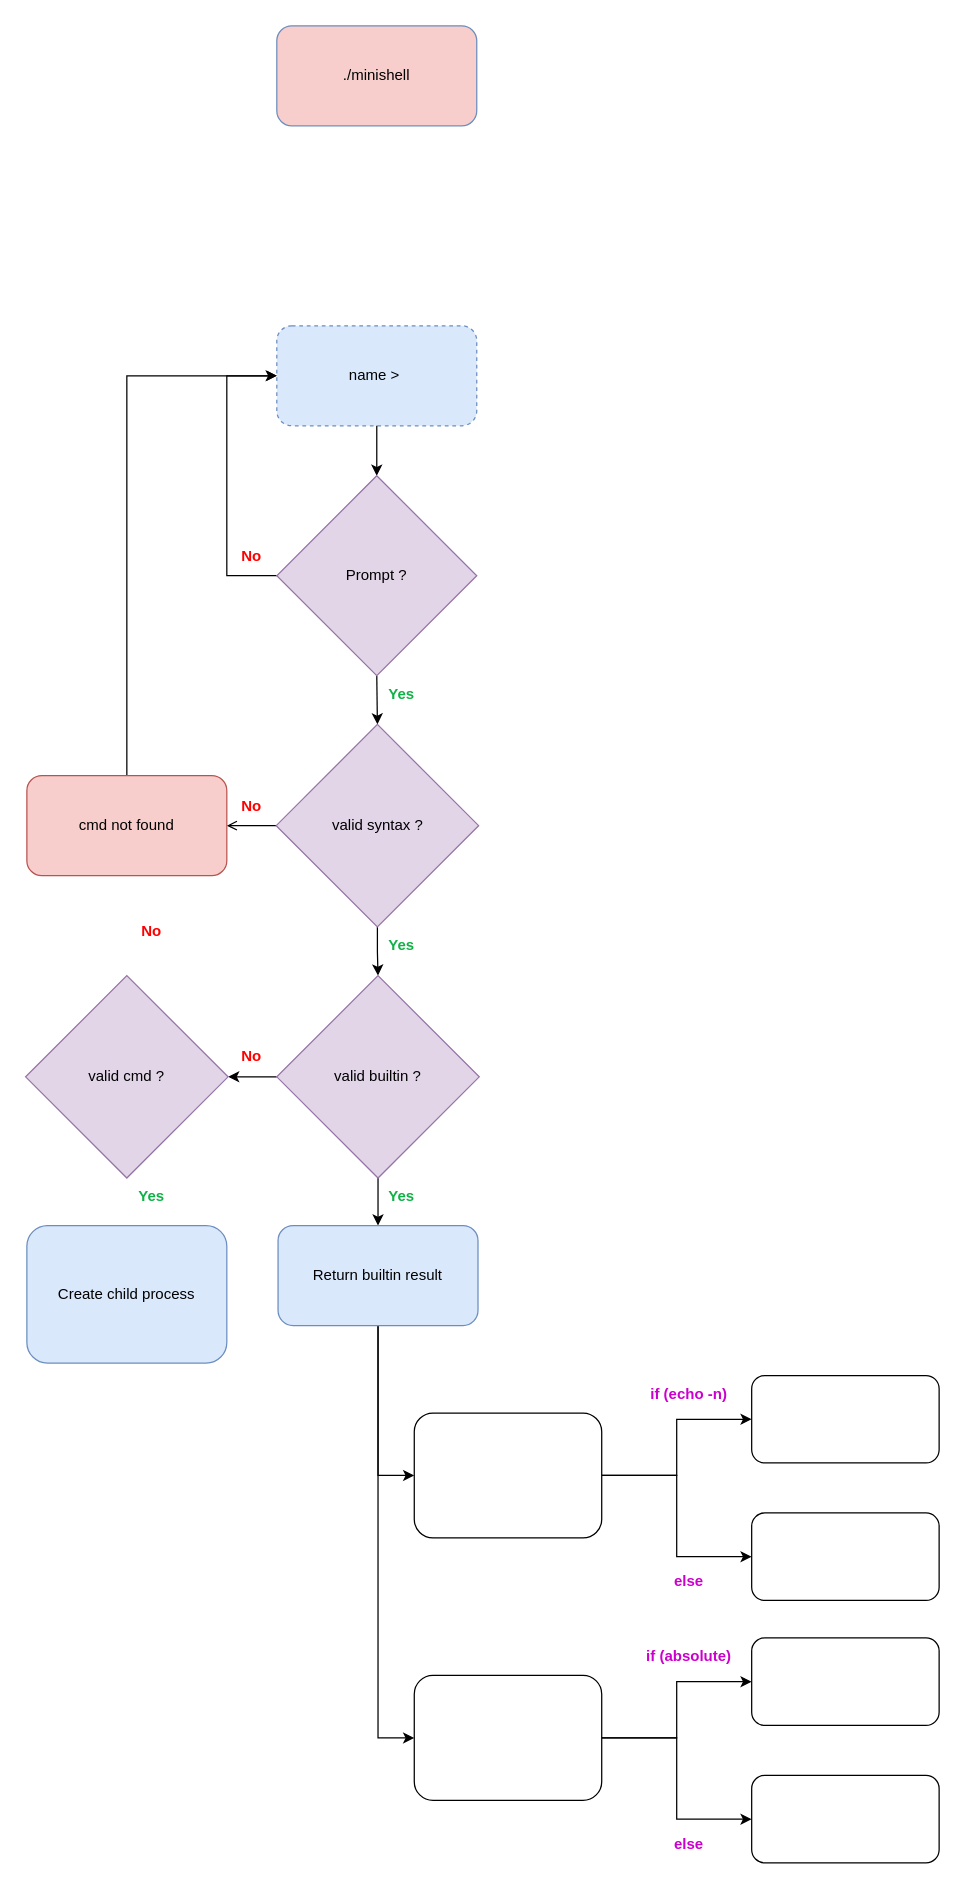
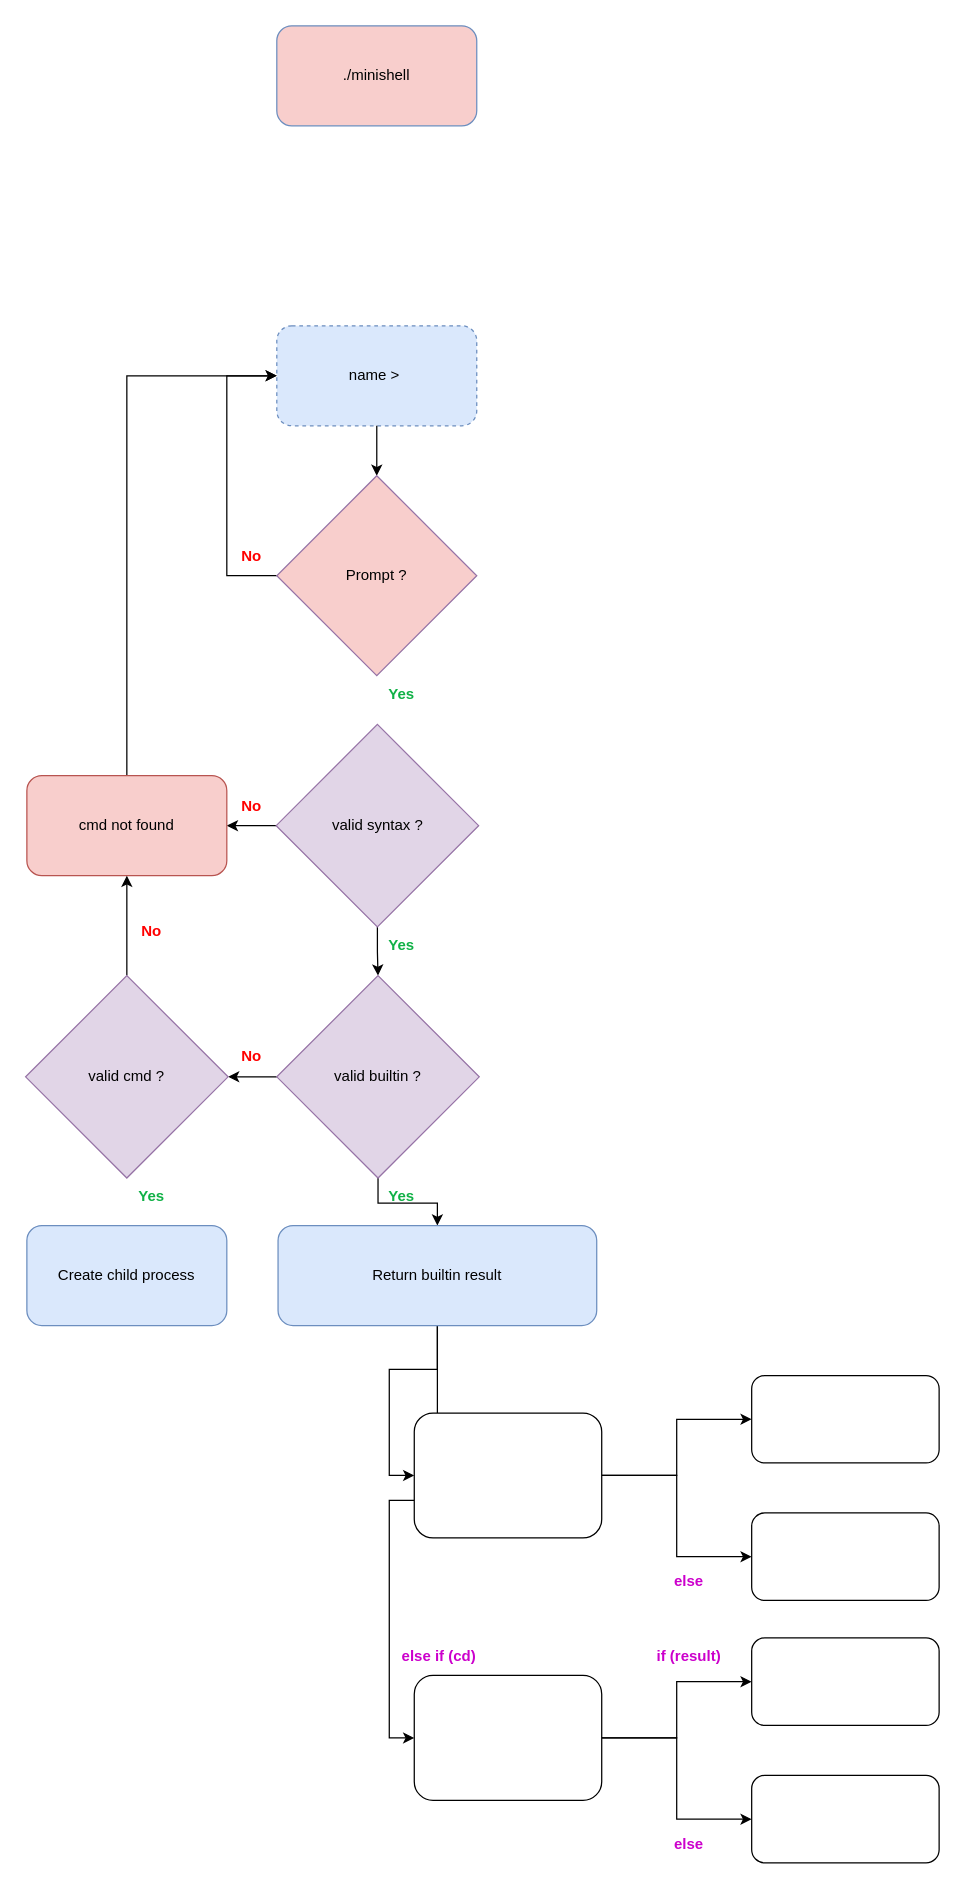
(269, 376) -> (269, 376)
(377, 576) -> (377, 576)
(377, 696) -> none
(234, 826) -> (237, 826)
none -> (127, 930)
(378, 1276) -> (438, 1276)
(127, 1294) -> (127, 1276)
(689, 1394) -> none
none -> (439, 1657)
(689, 1657) -> (689, 1657)
